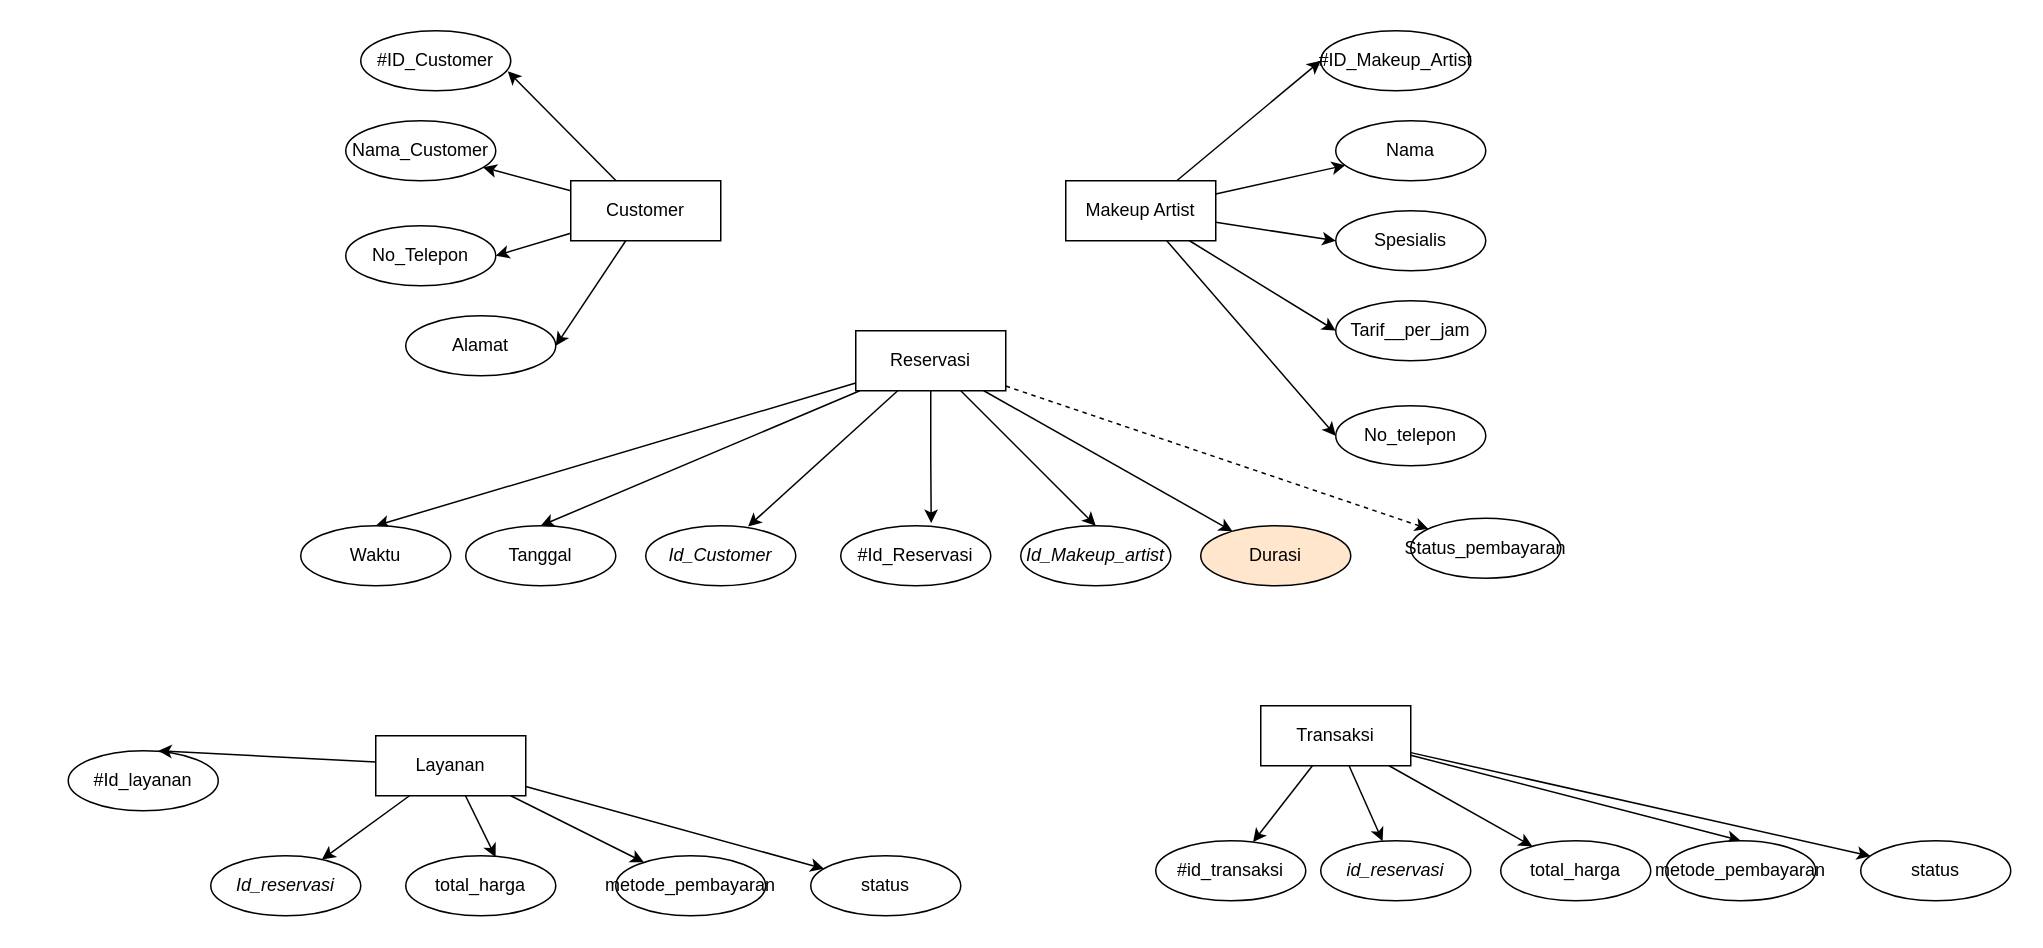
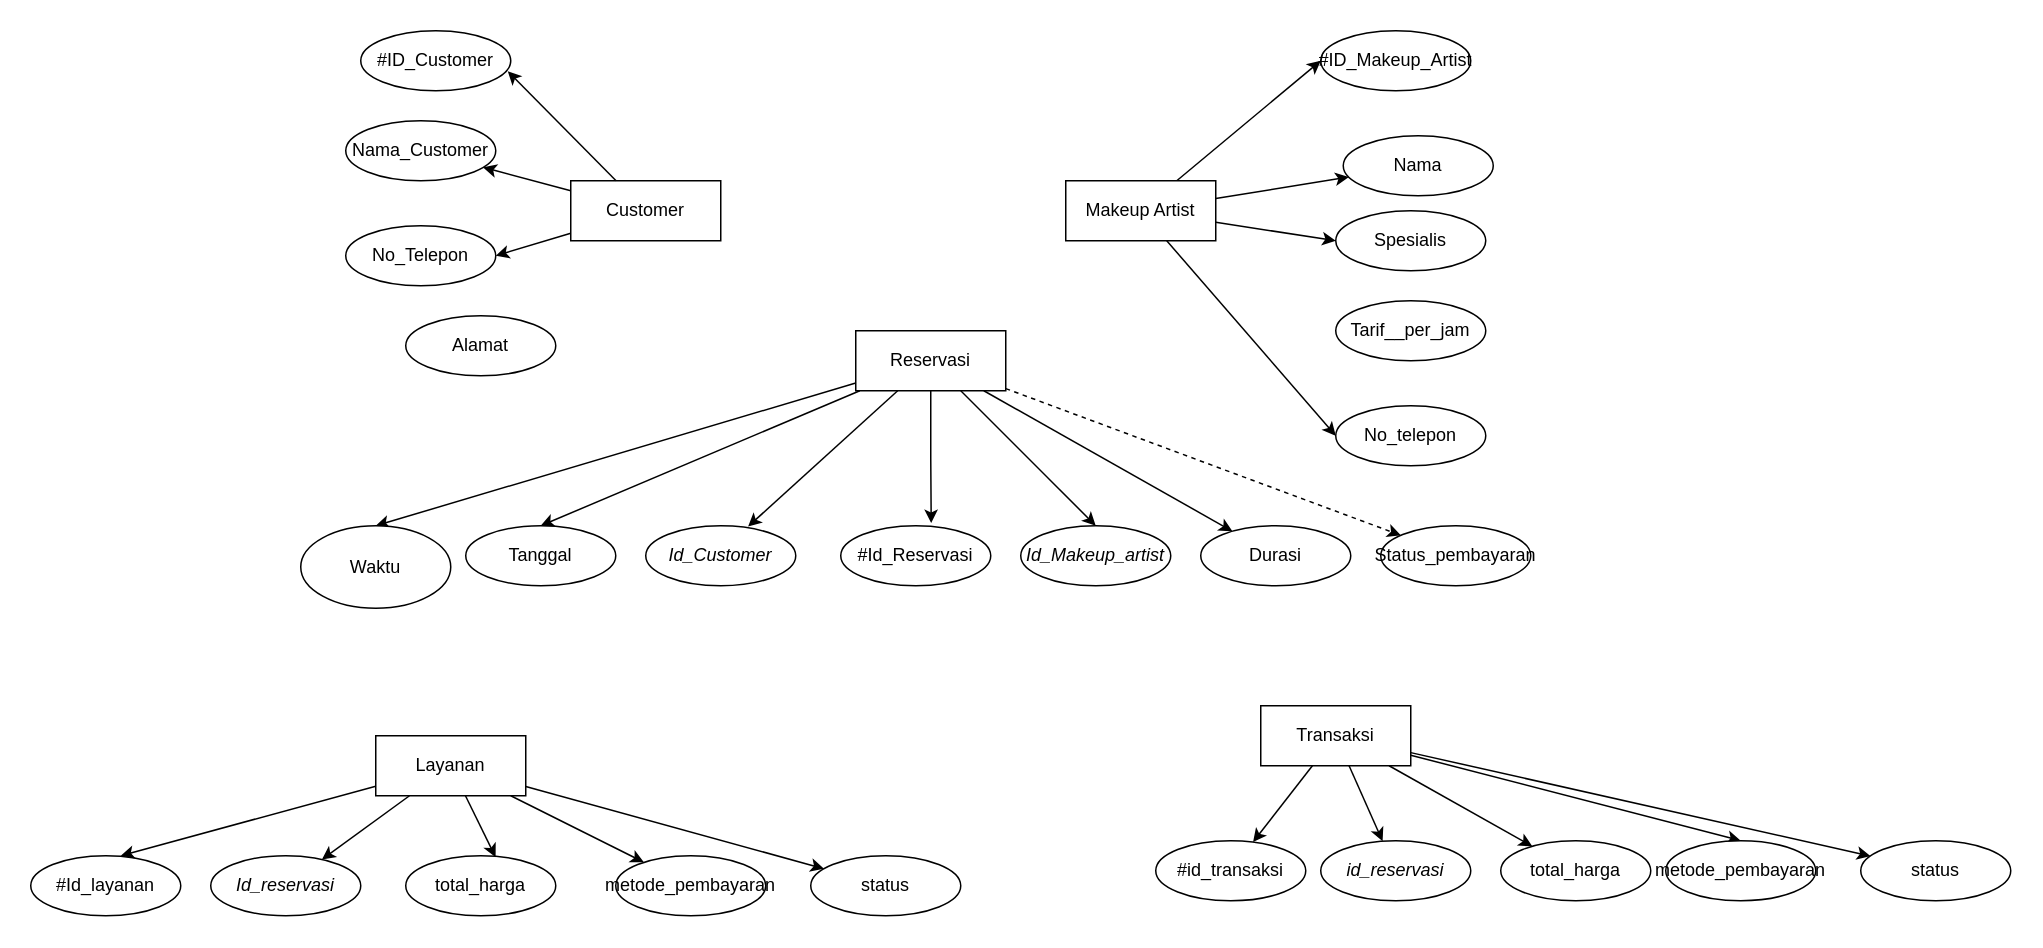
(1411, 151) -> (1418, 166)
(1259, 283) -> none
(593, 289) -> none
(1486, 548) -> (1456, 556)
(376, 556) -> (376, 567)
(1276, 556) -> (1276, 556)
(143, 781) -> (106, 886)
